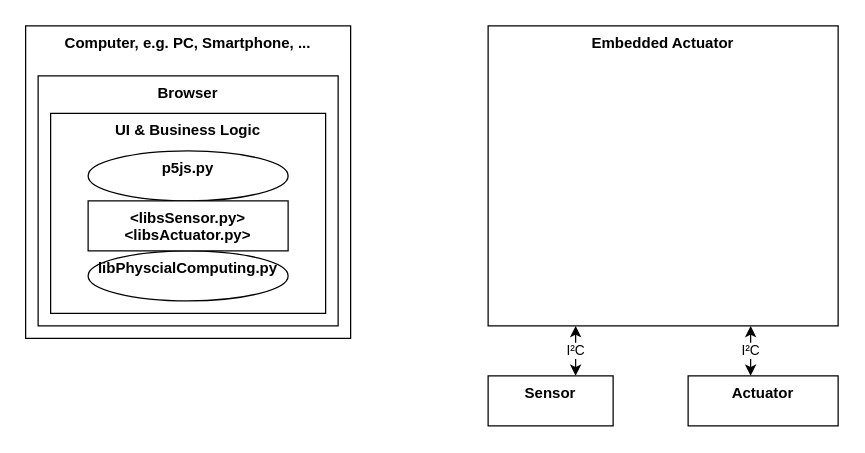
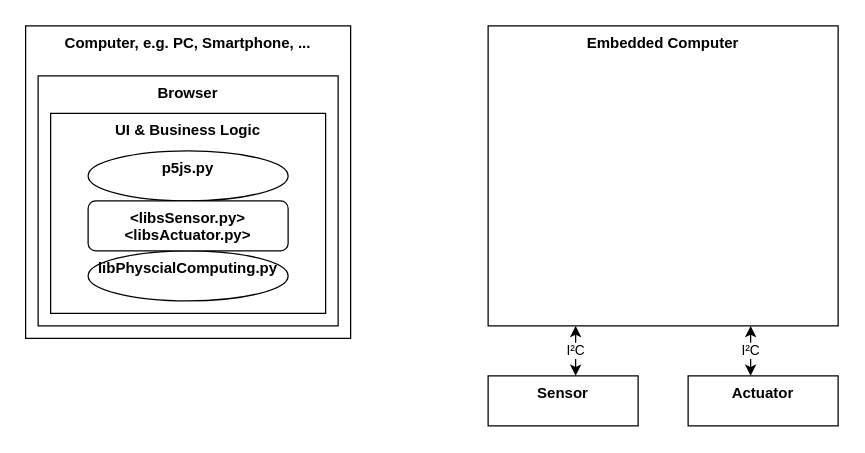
(663, 43) -> (663, 43)
(188, 226) -> (188, 226)
(551, 401) -> (563, 401)
